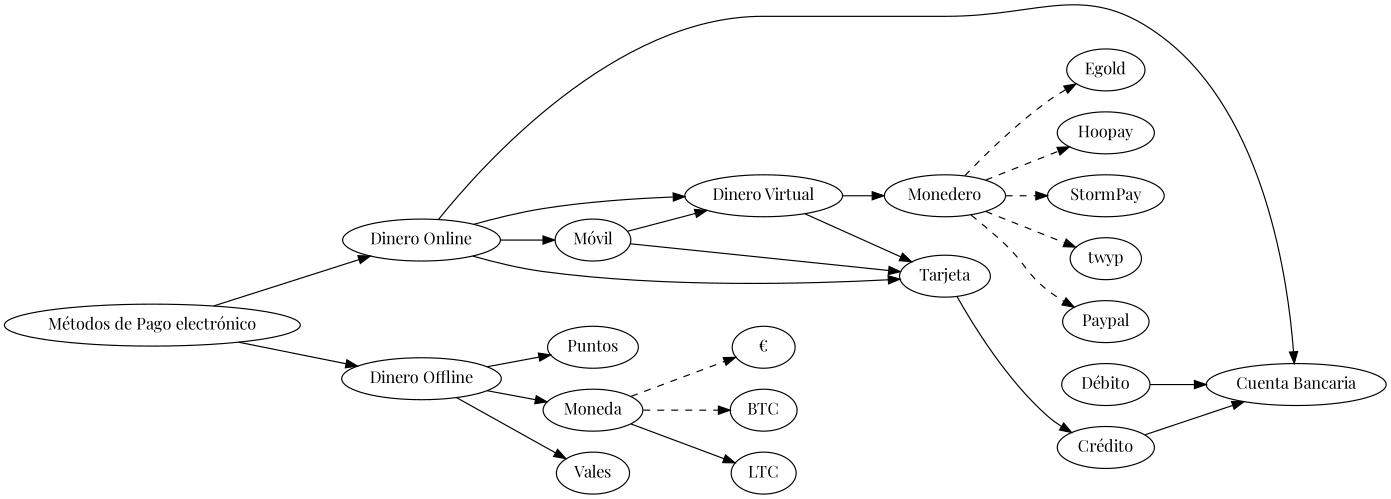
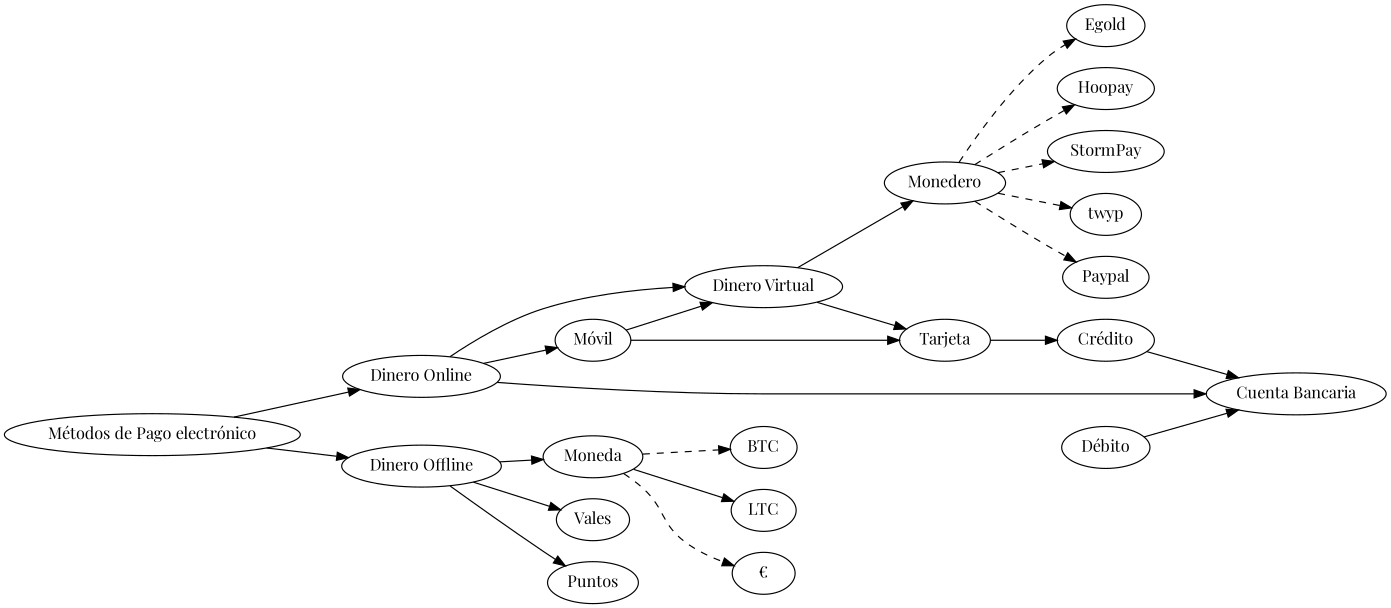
(679, 282) -> none
